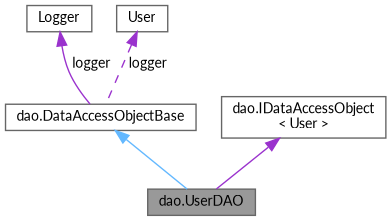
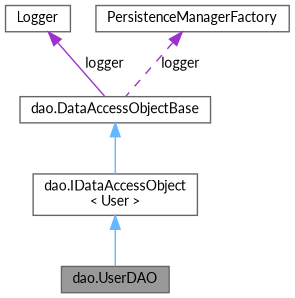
(142, 19) -> (193, 19)
(157, 164) -> (115, 155)
(242, 168) -> (115, 248)
